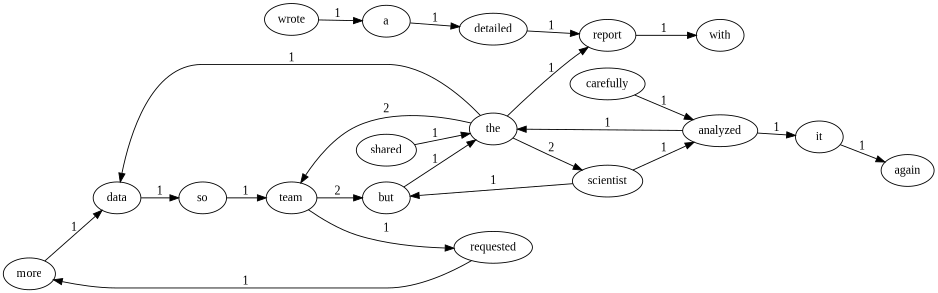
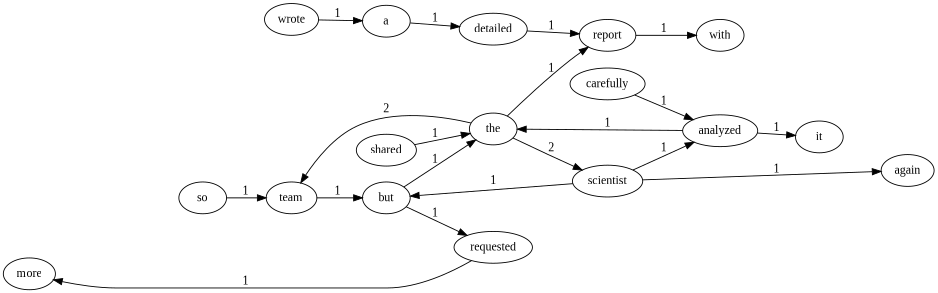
(858, 152) -> (757, 176)
(338, 191) -> (338, 191)
(117, 198) -> none
(373, 240) -> (433, 219)
